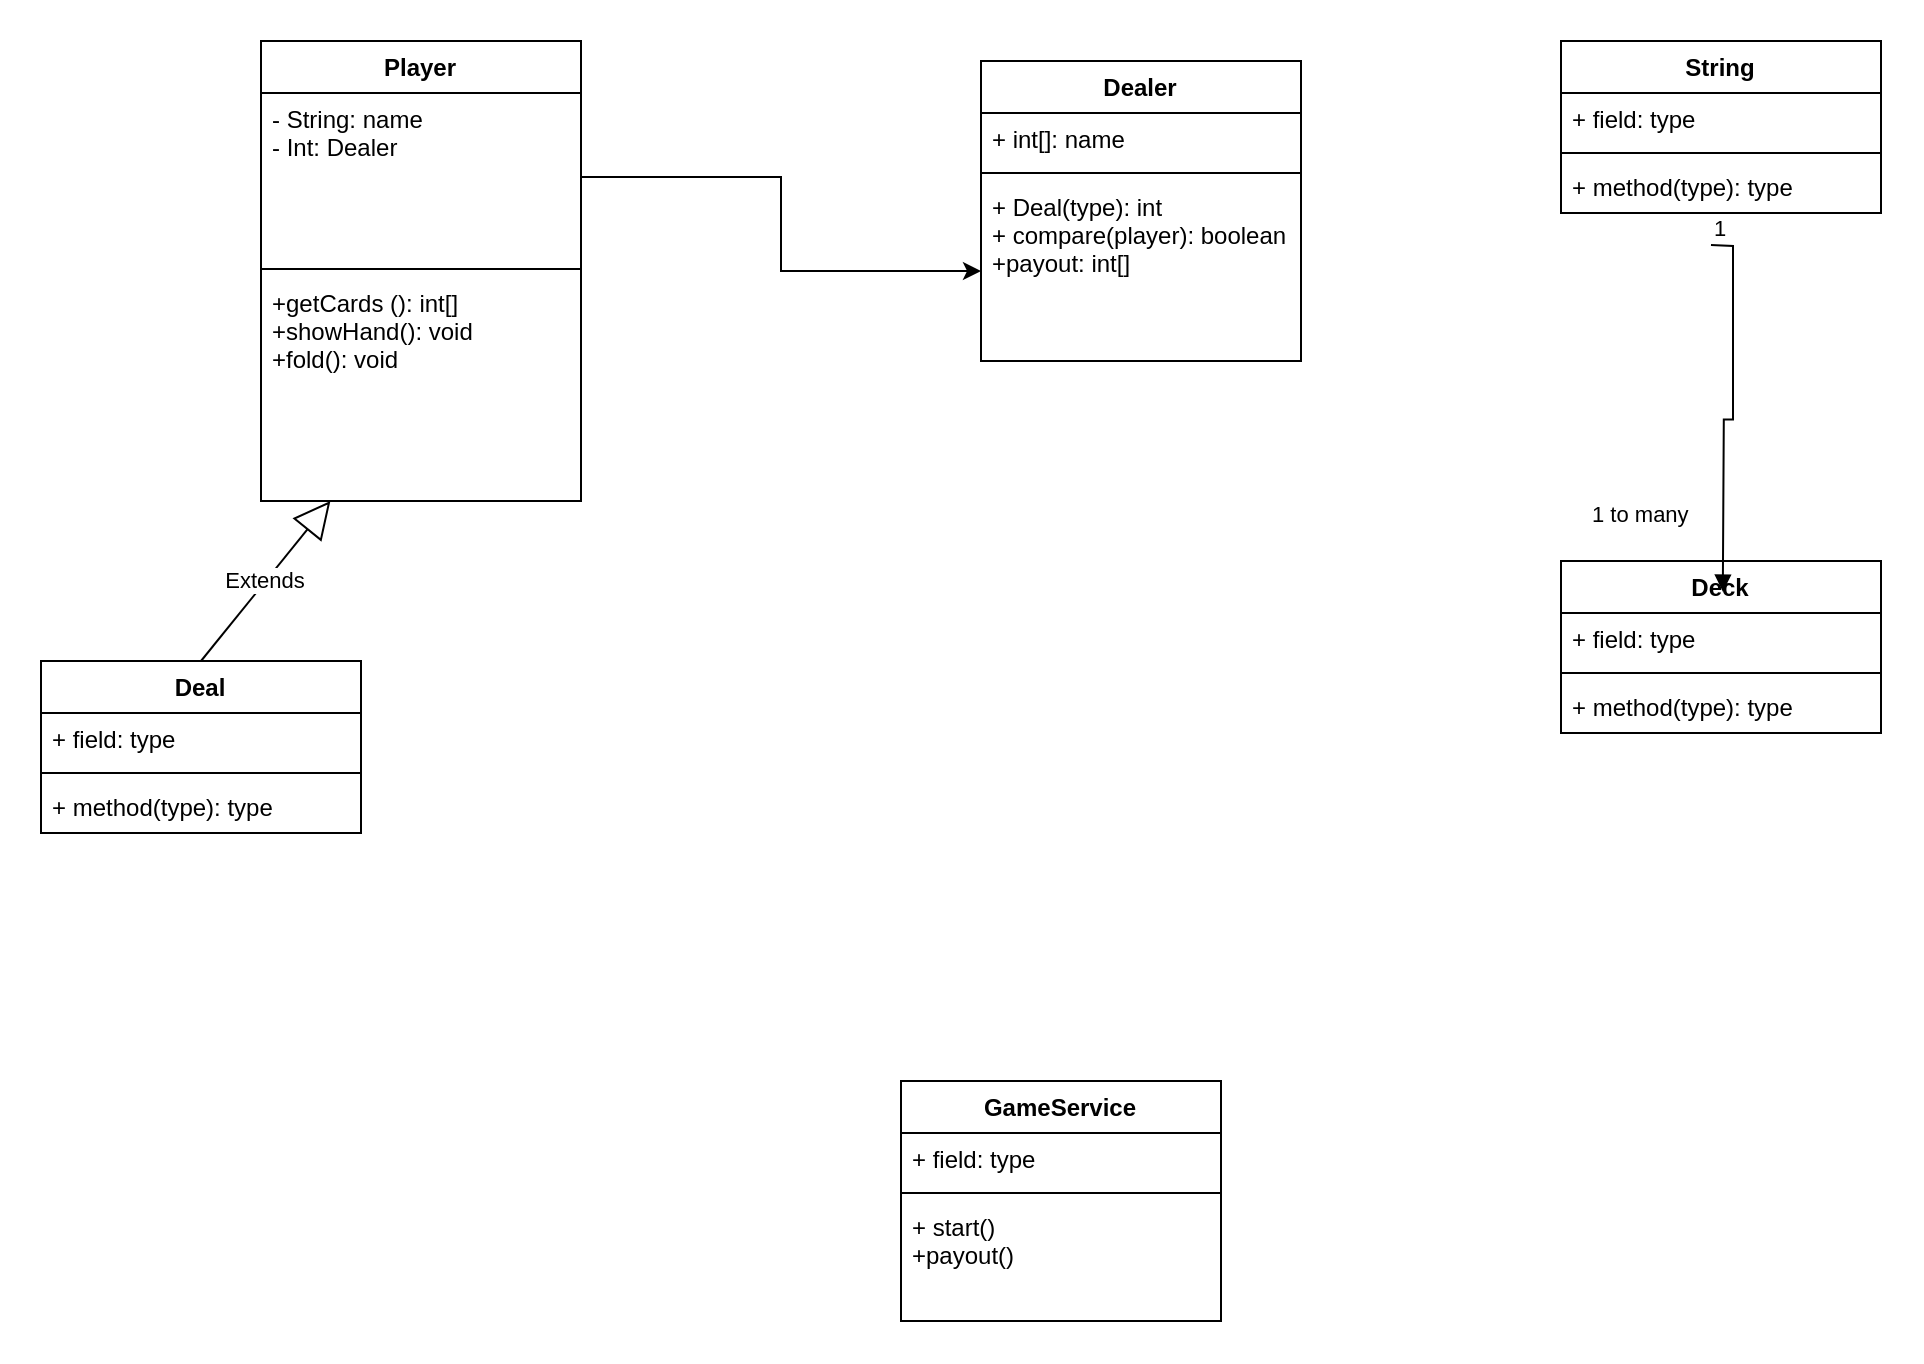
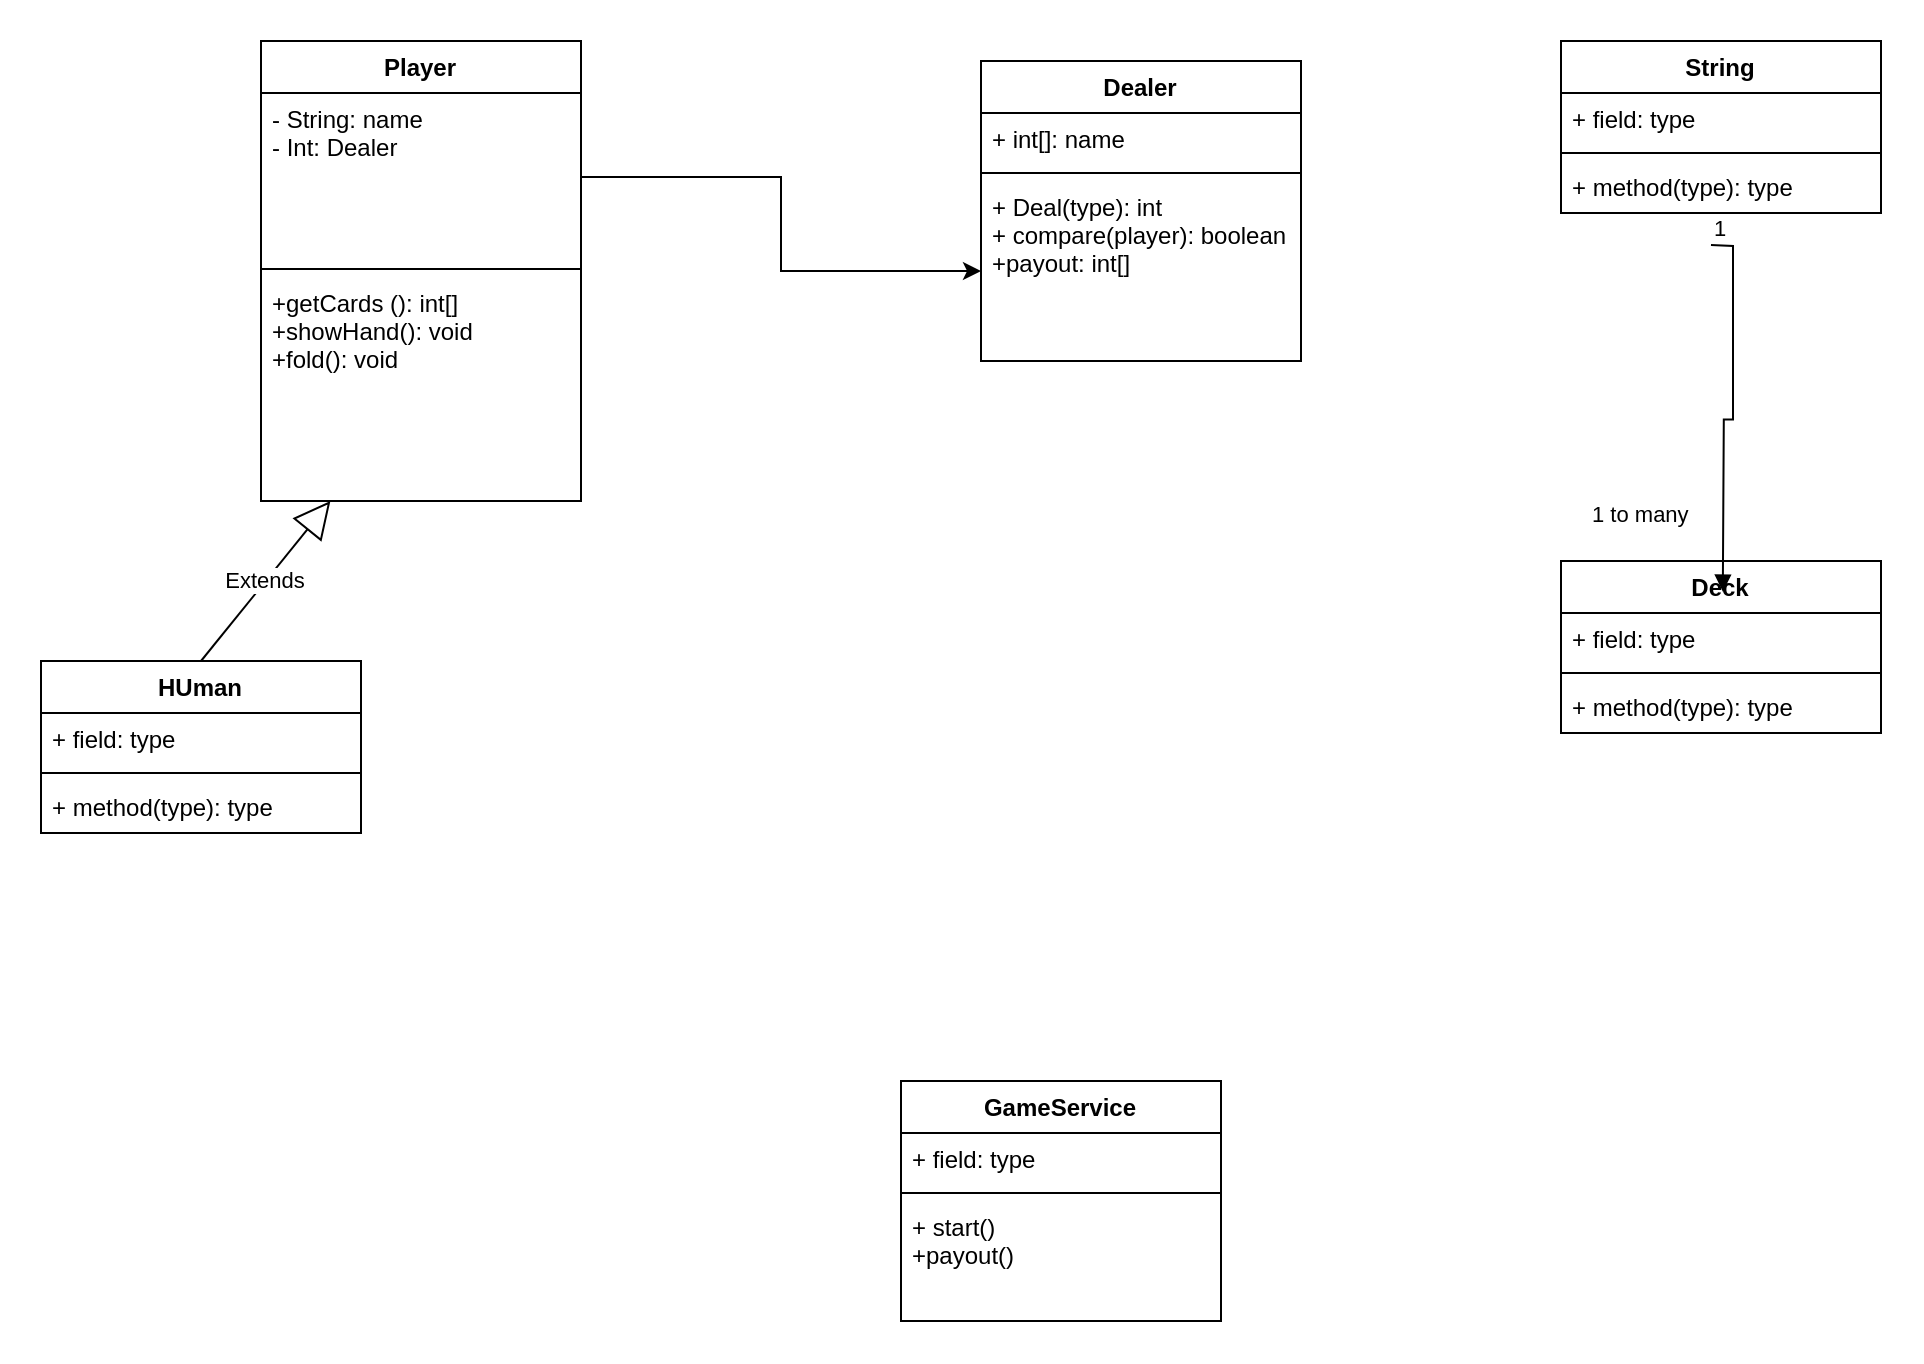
(200, 688) -> (200, 688)
